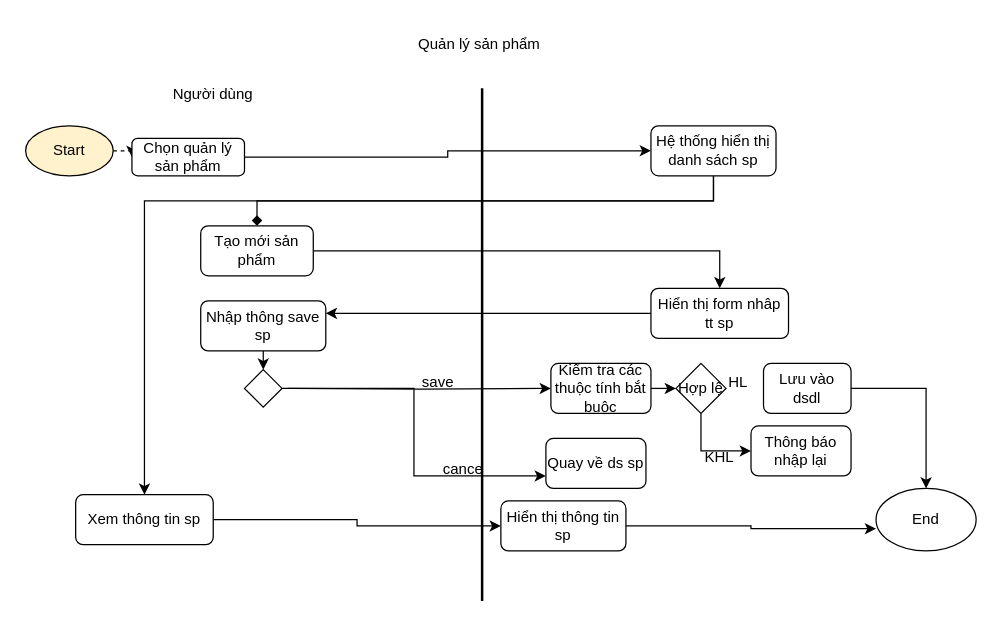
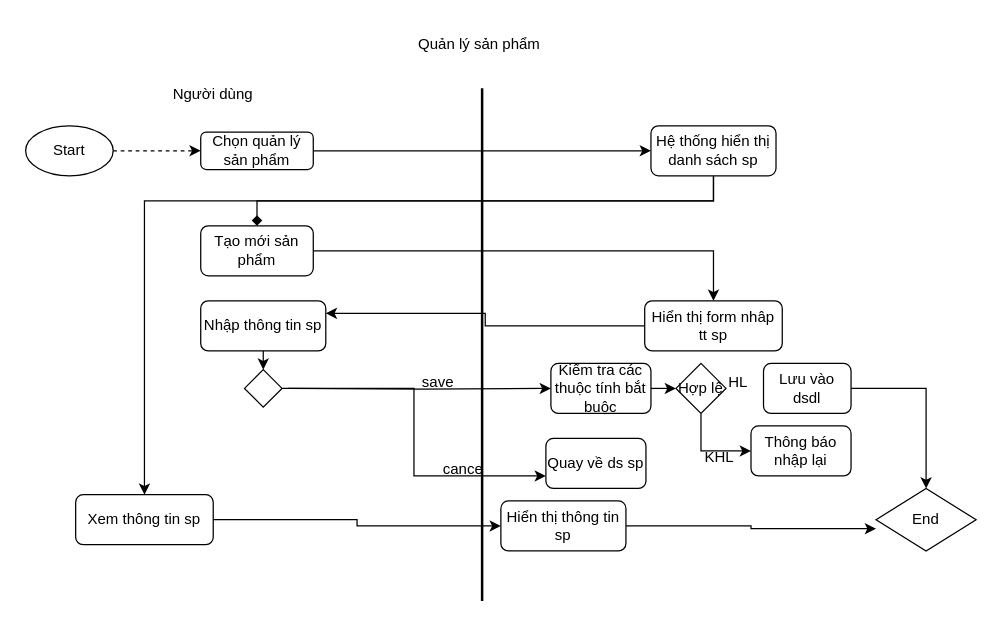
(69, 151) -> (69, 151)
(188, 157) -> (257, 151)
(719, 313) -> (713, 326)
(263, 326) -> (263, 326)
(926, 519) -> (926, 519)
